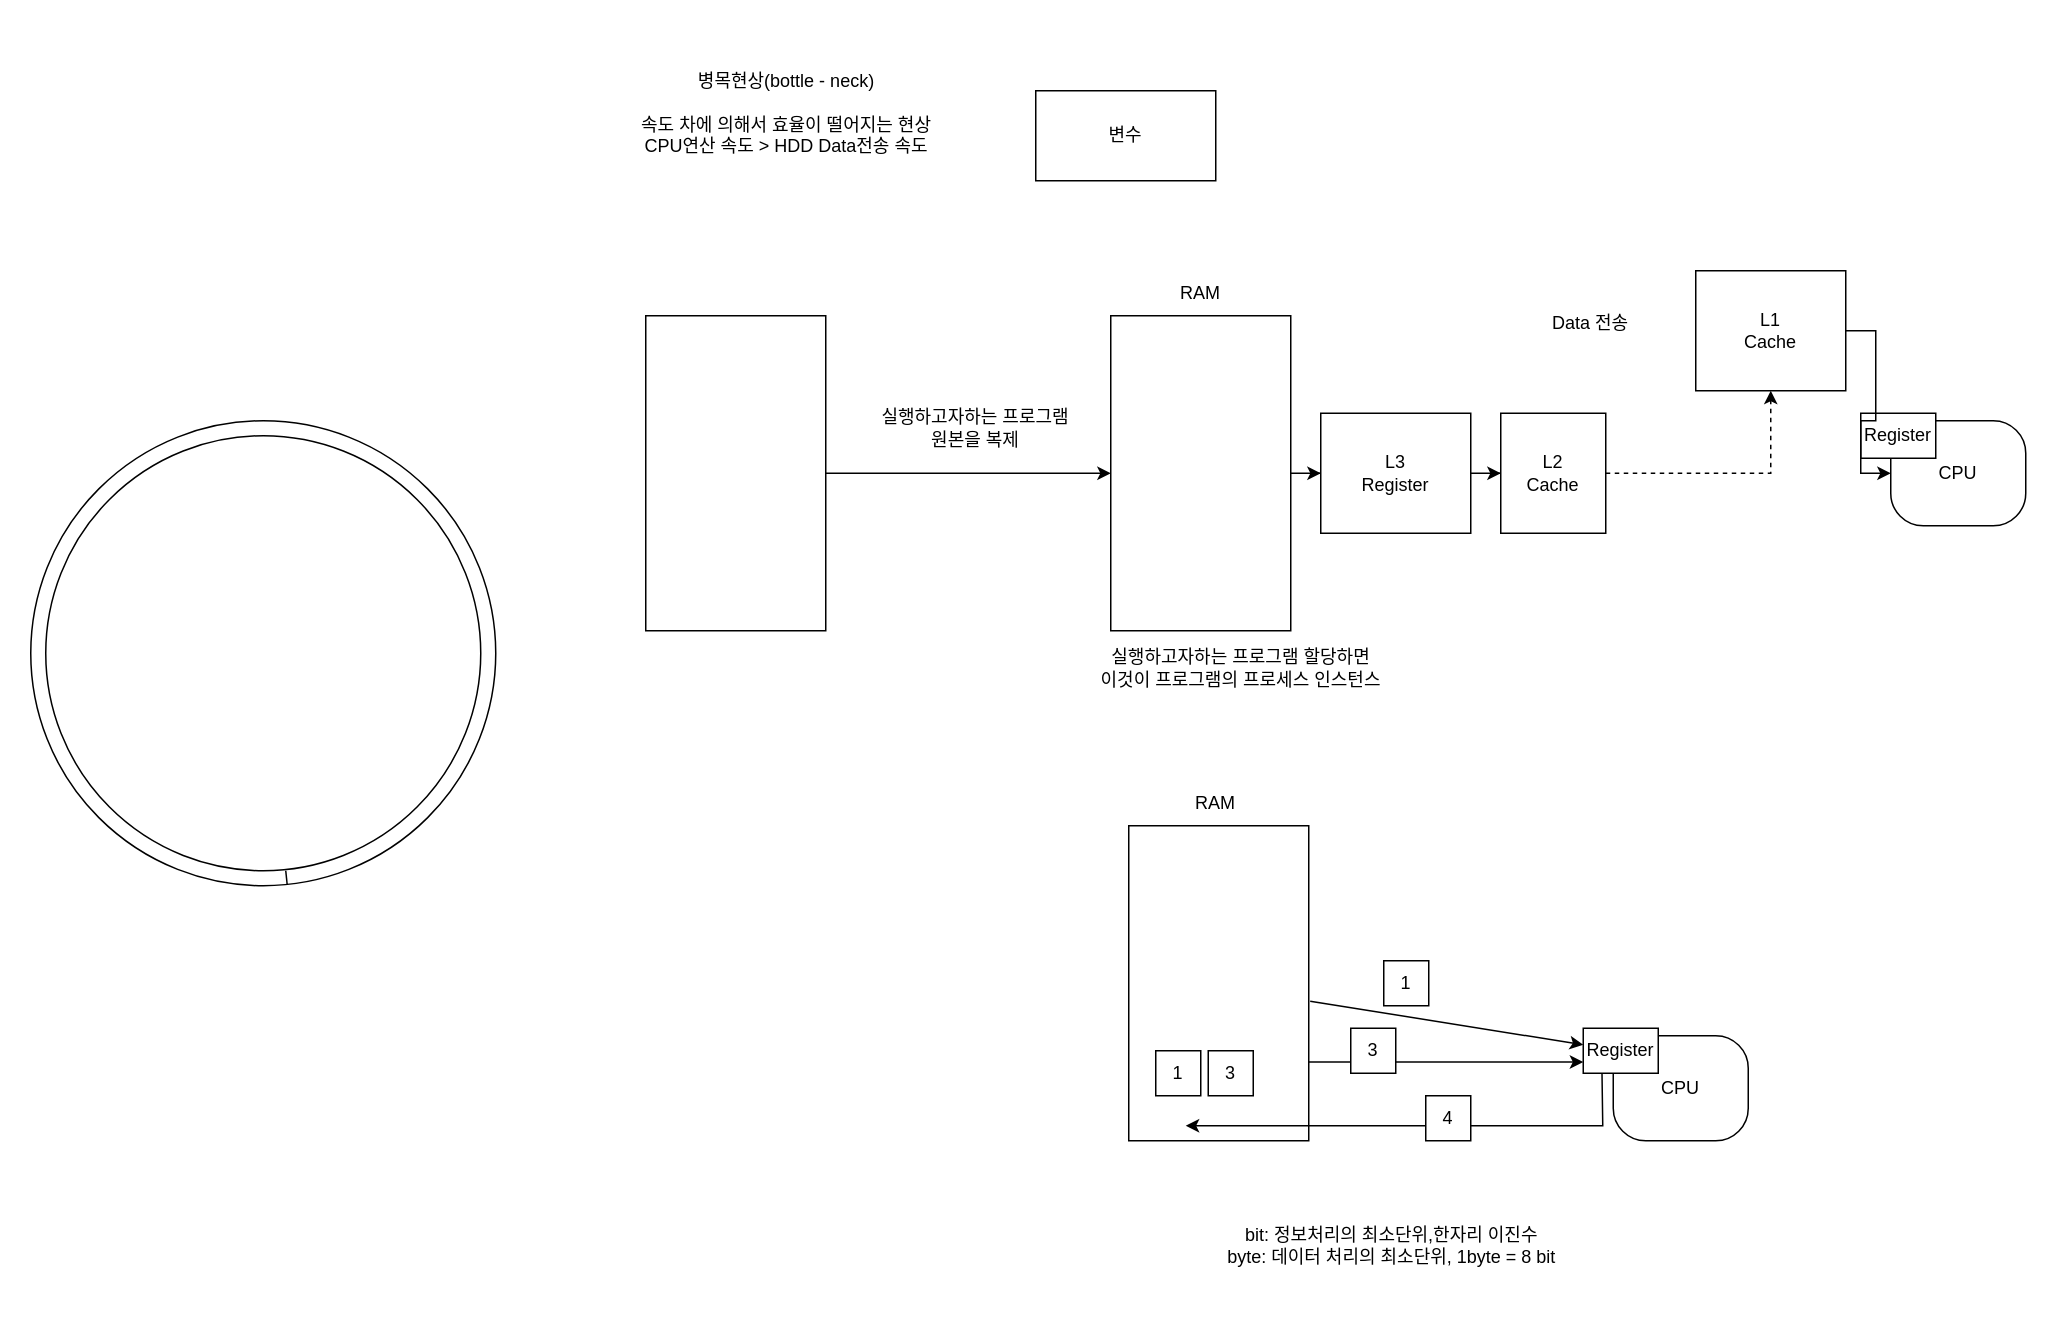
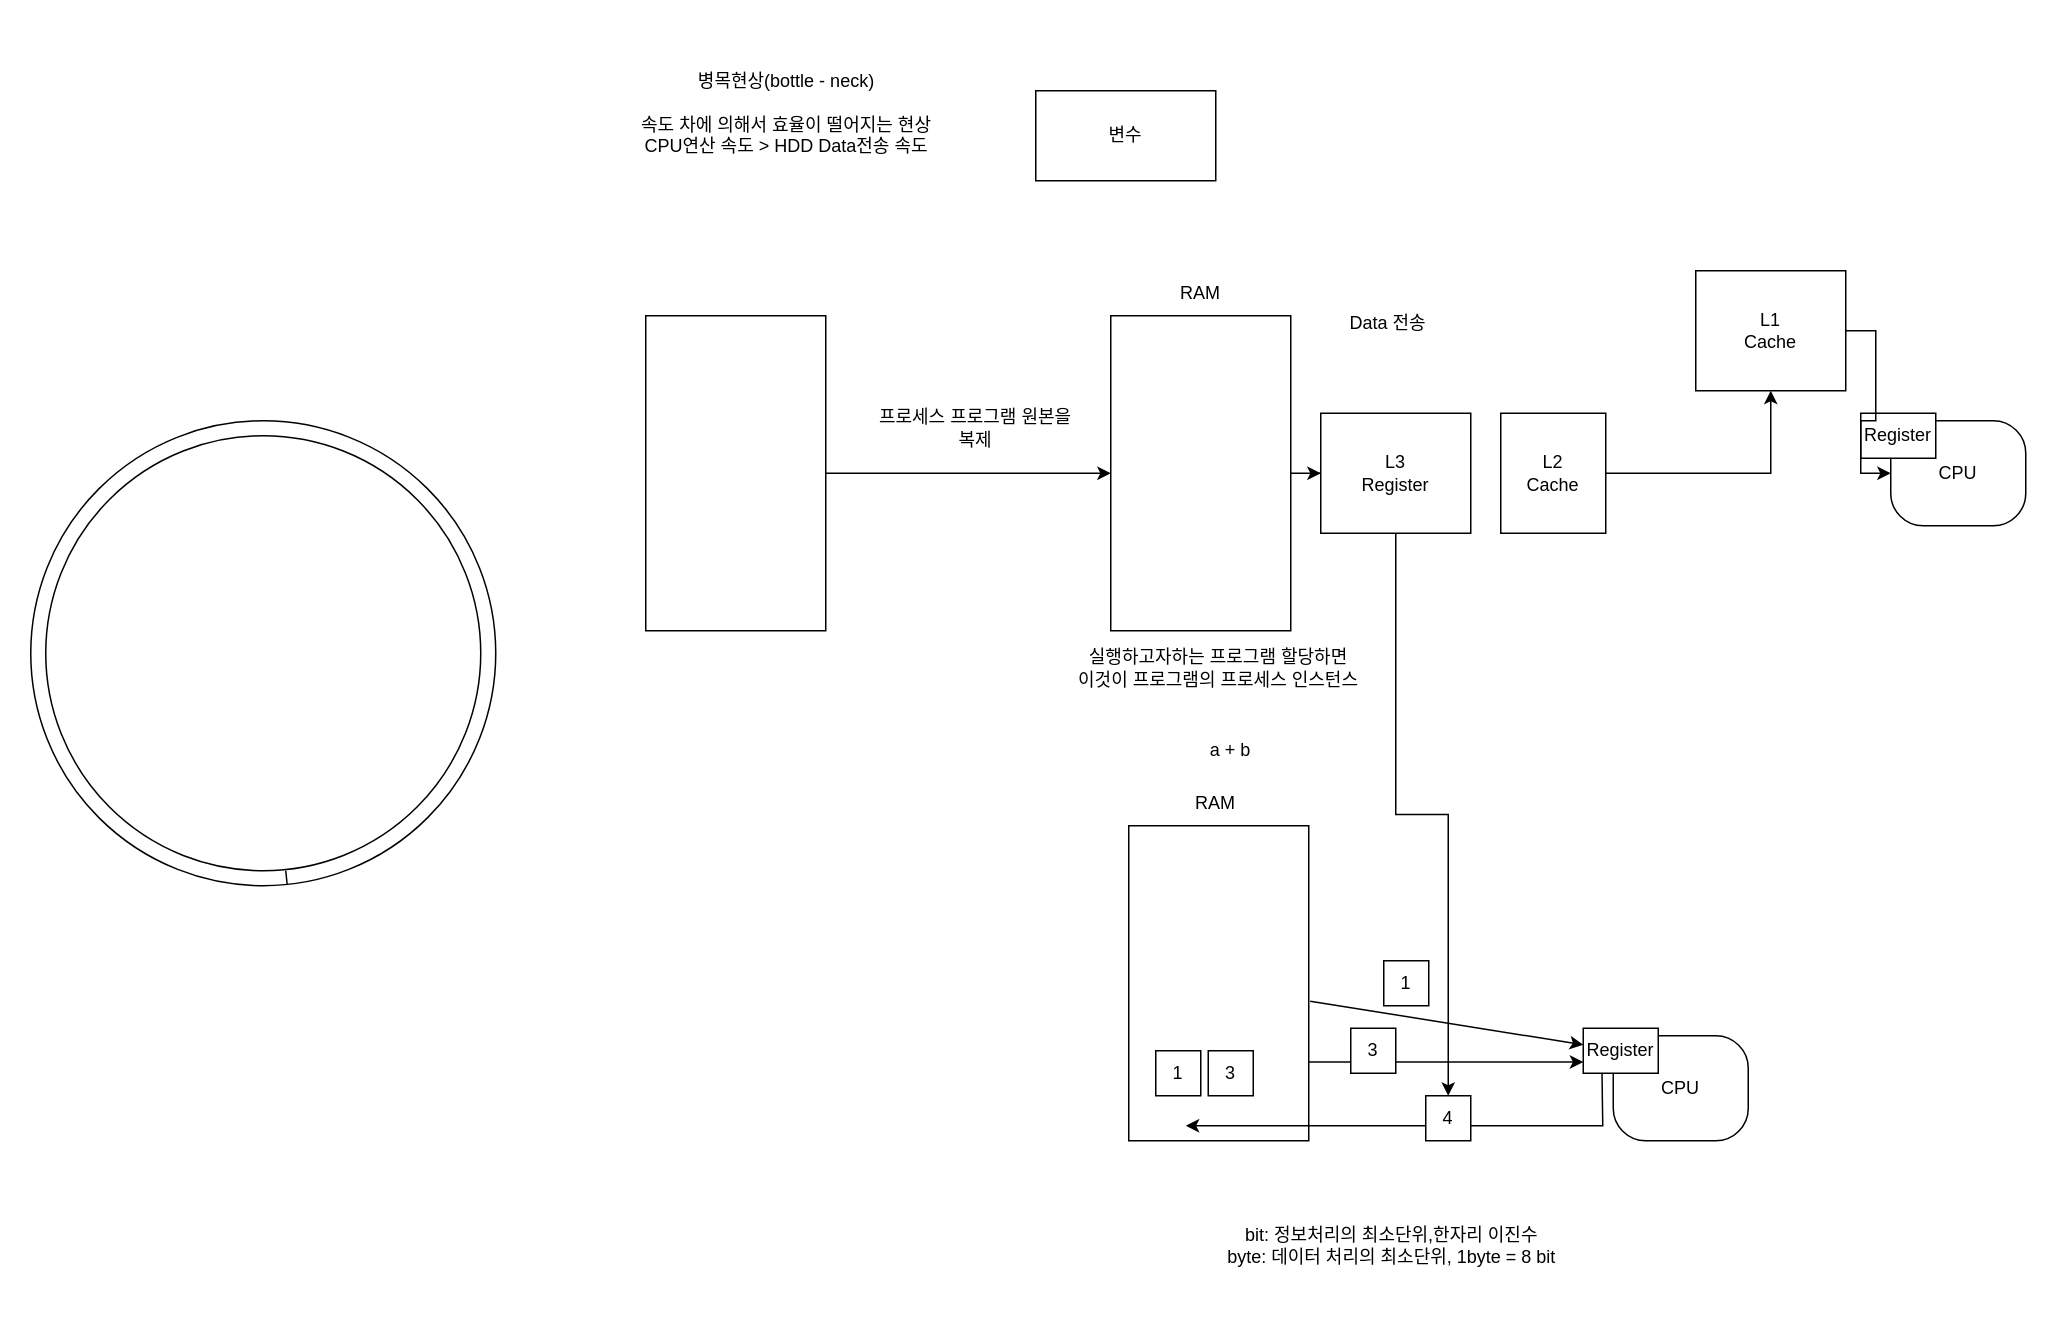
(1591, 323) -> (1388, 323)
(976, 428) -> (976, 428)
(1491, 473) -> (1417, 815)
(1724, 473) -> (1724, 473)
(1241, 668) -> (1219, 668)
none -> (1231, 751)
